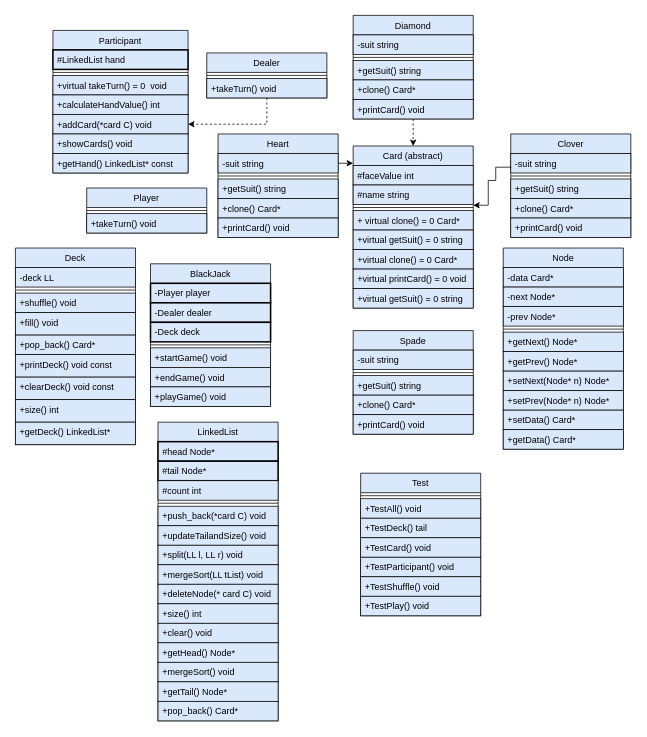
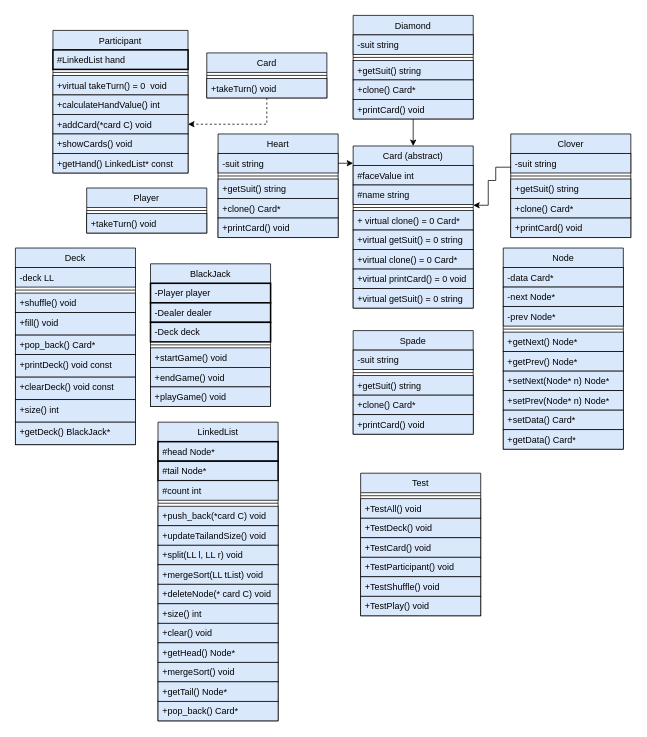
(266, 63) -> (266, 63)
(413, 130) -> (413, 130)
(71, 432) -> (70, 432)
(401, 528) -> (402, 528)
